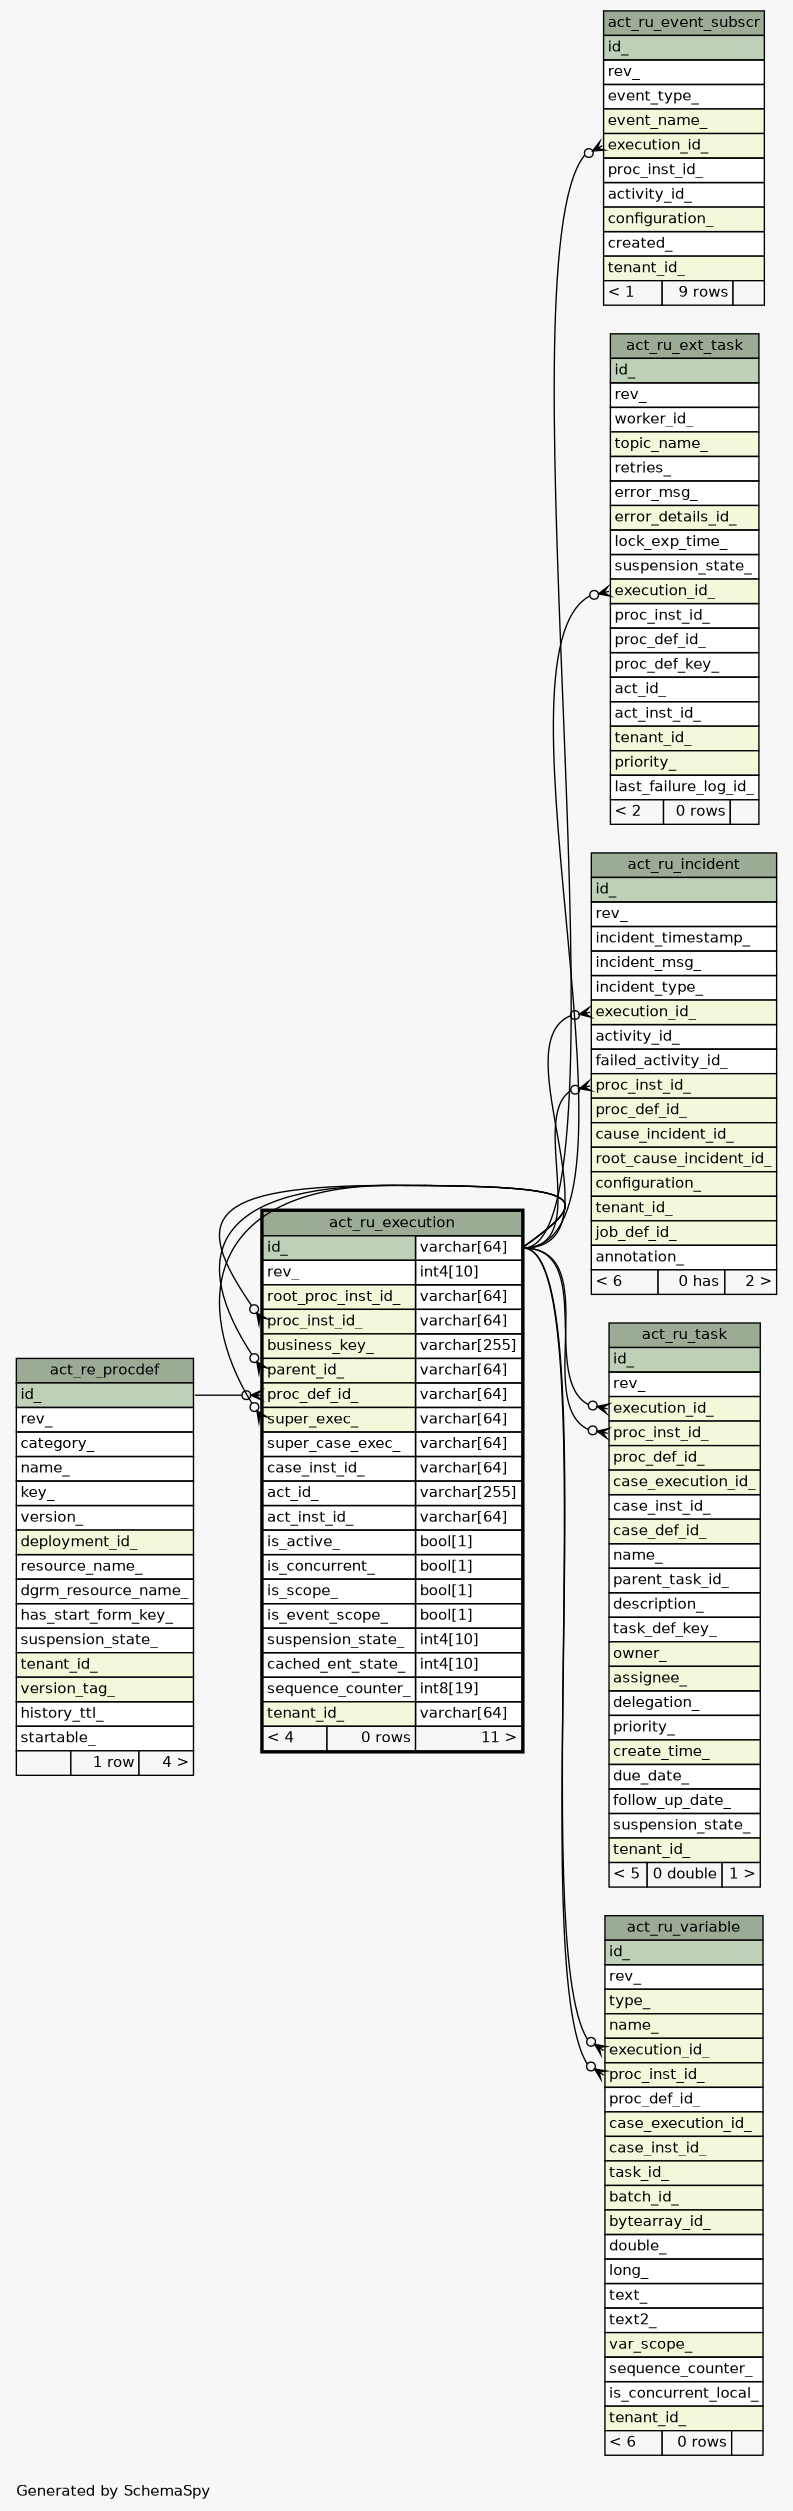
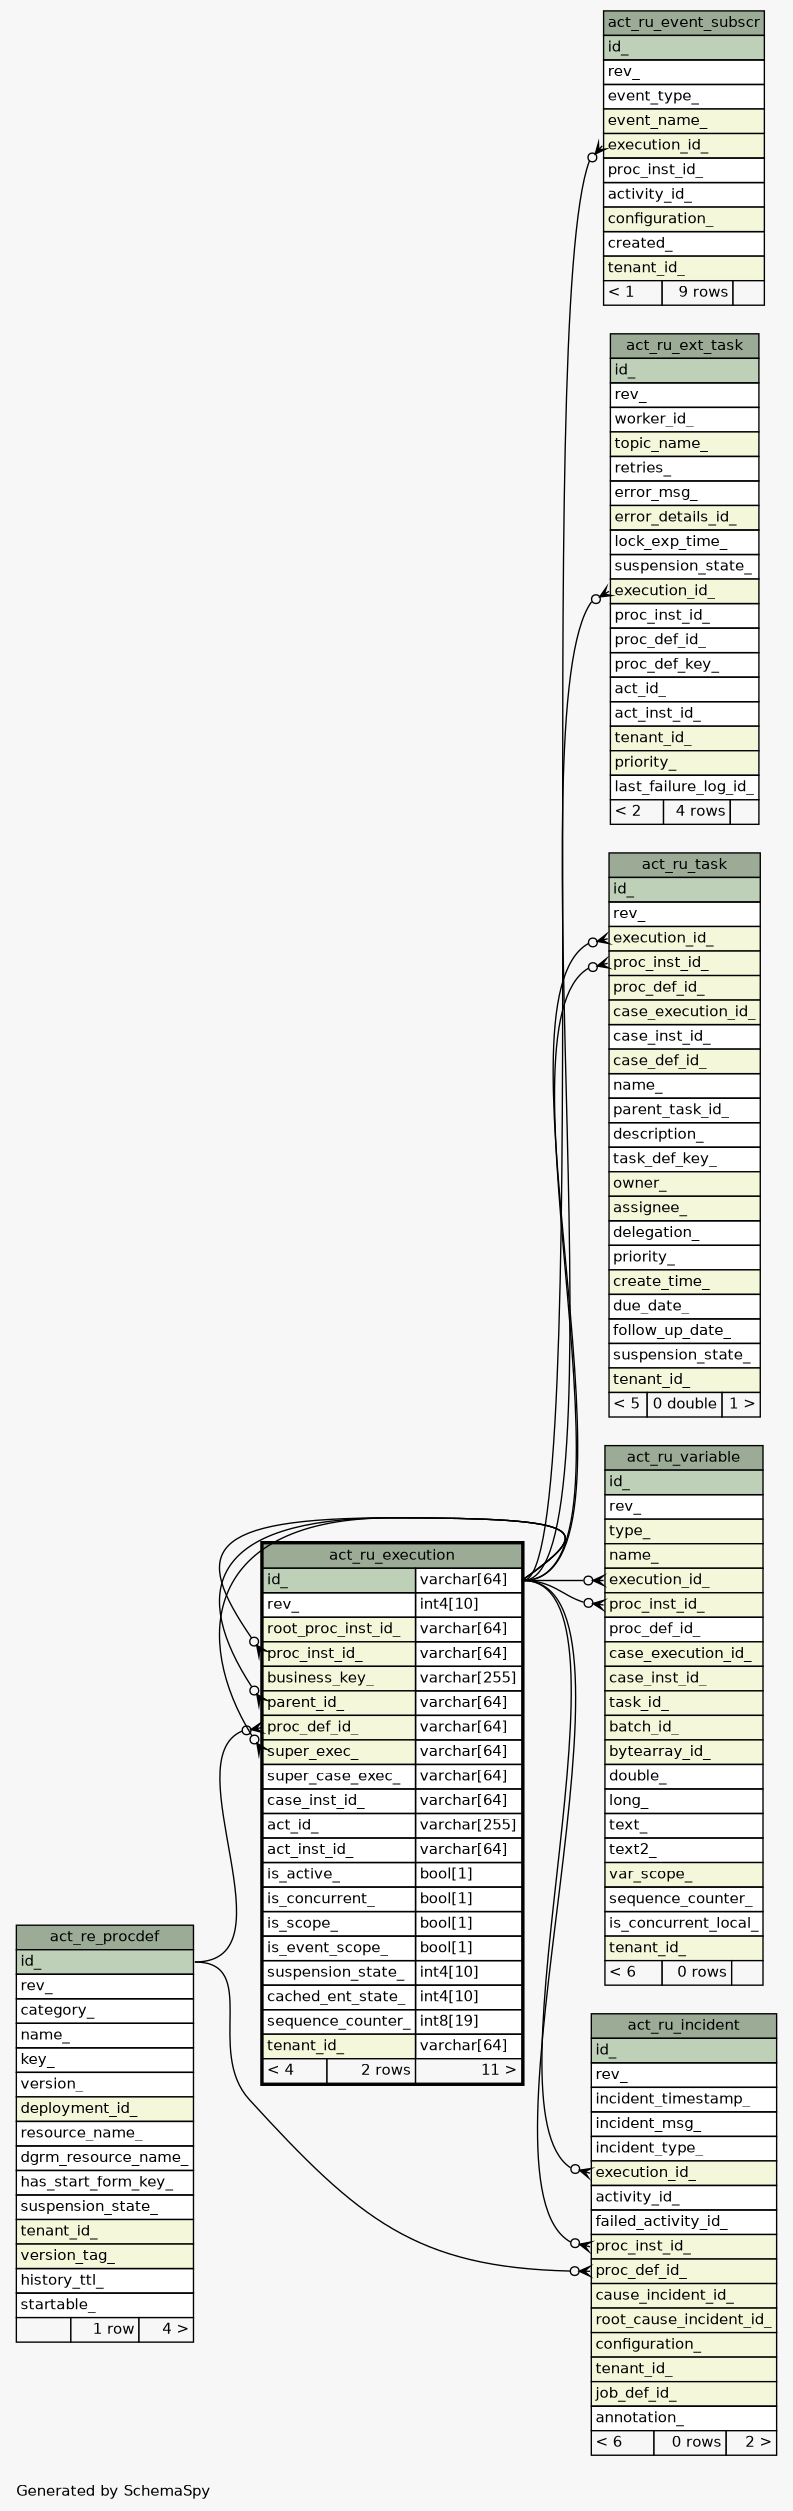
(701, 811) -> (701, 811)
(700, 1281) -> (697, 2442)
(386, 1738) -> (386, 2070)
none -> (324, 2177)
